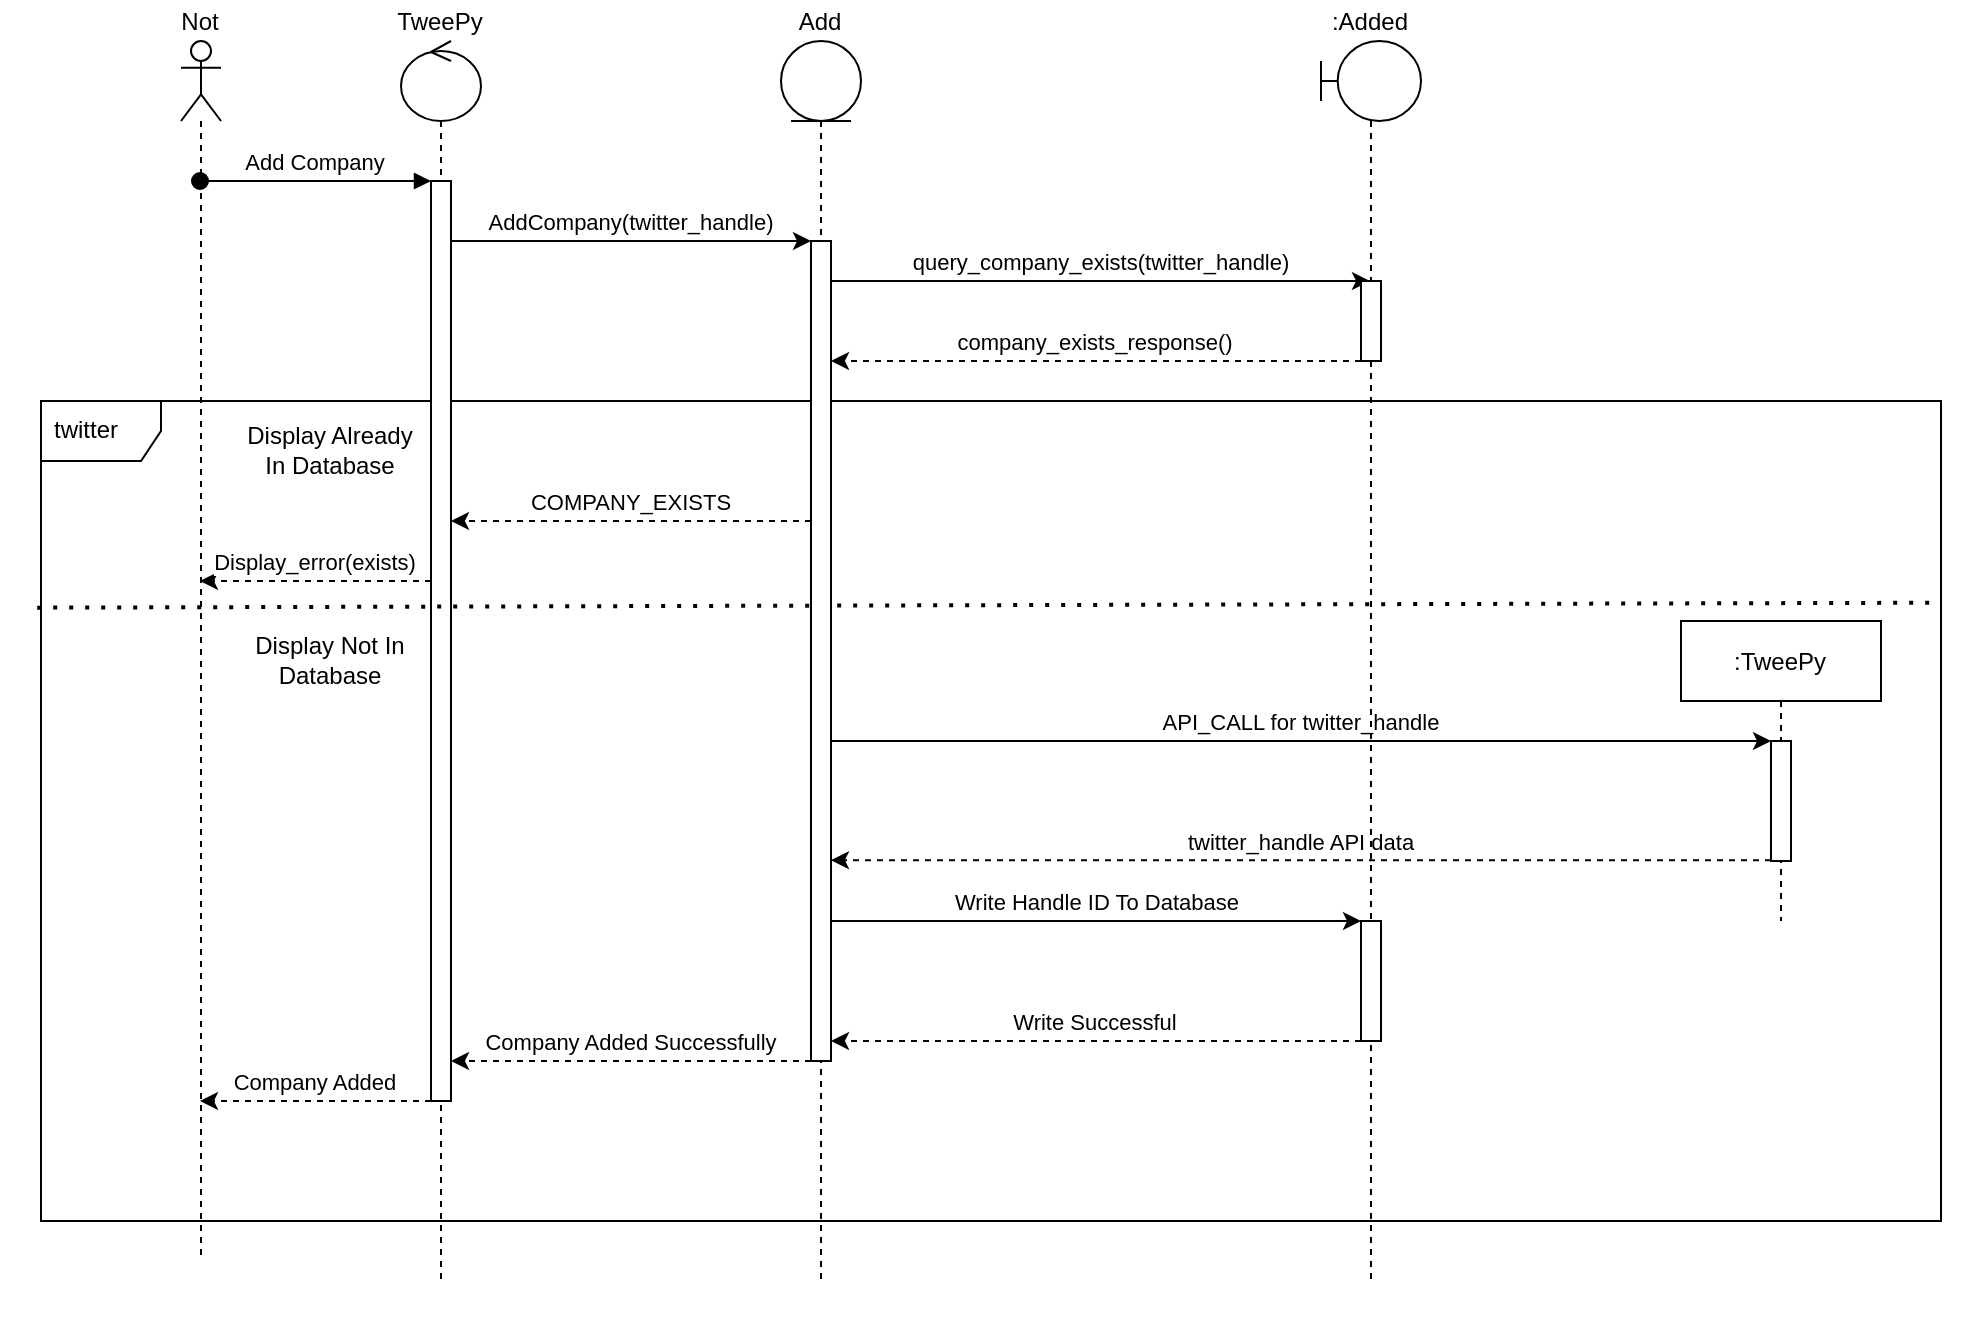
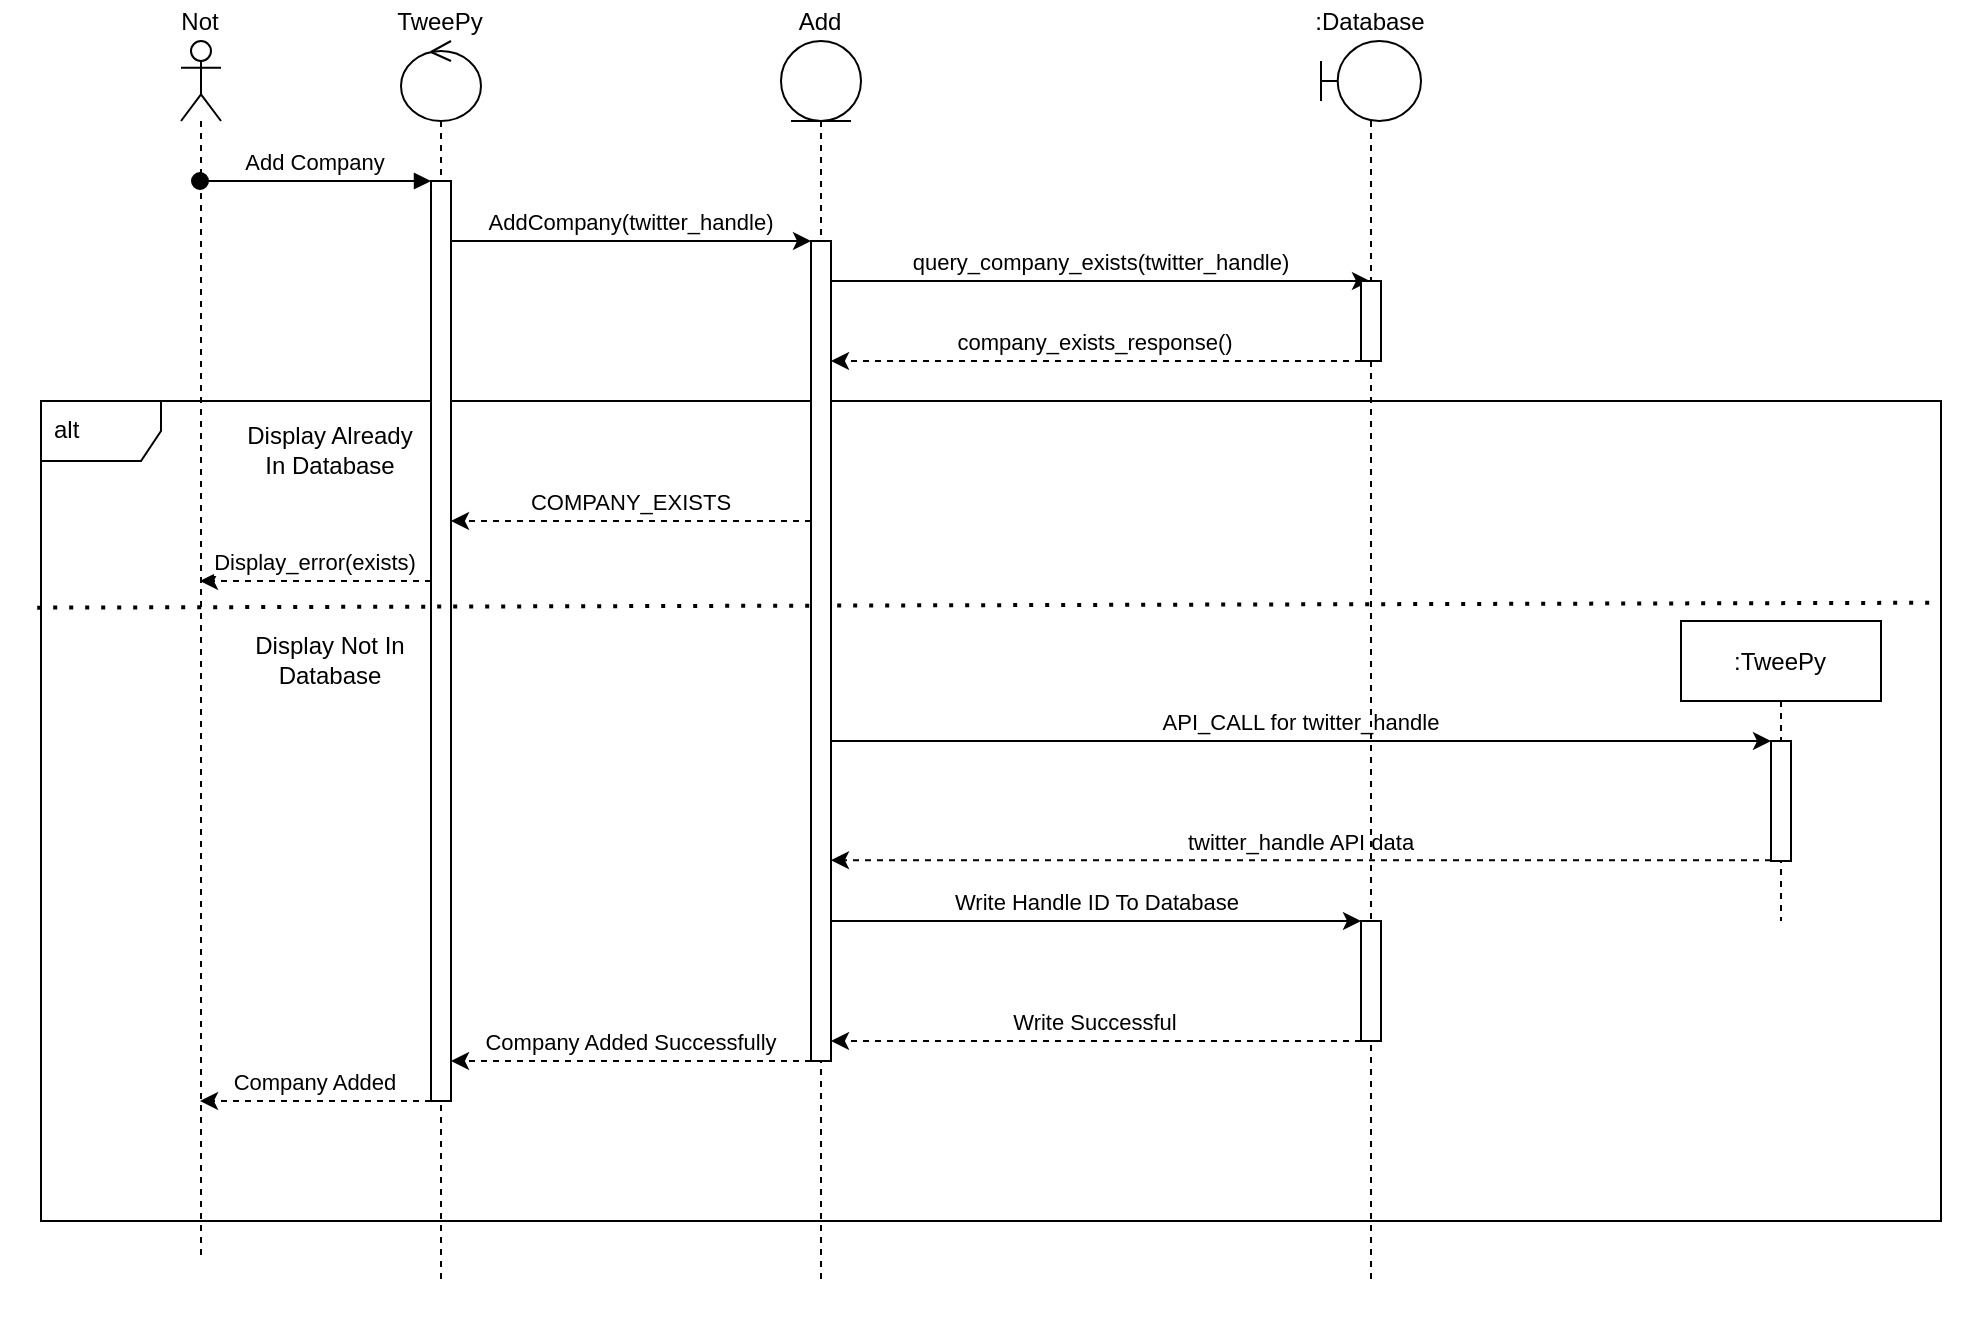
(1371, 21) -> (1371, 6)
(99, 431) -> (72, 431)
